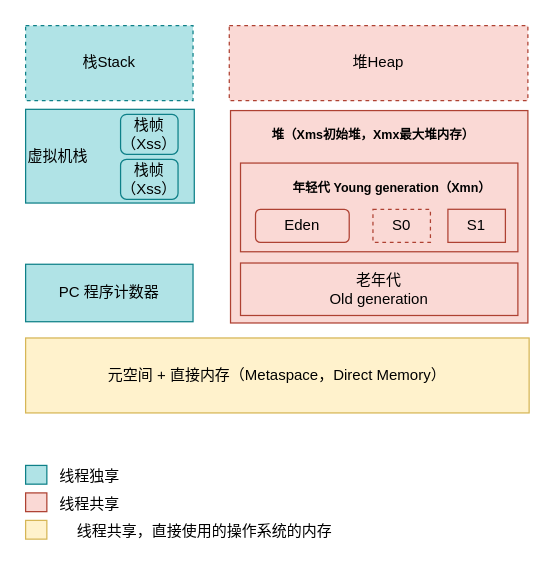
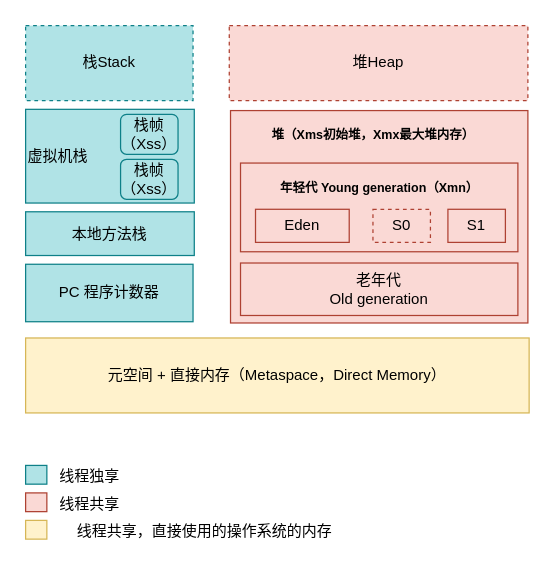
(392, 183) -> (379, 183)
(303, 226) -> (303, 226)
none -> (110, 234)
